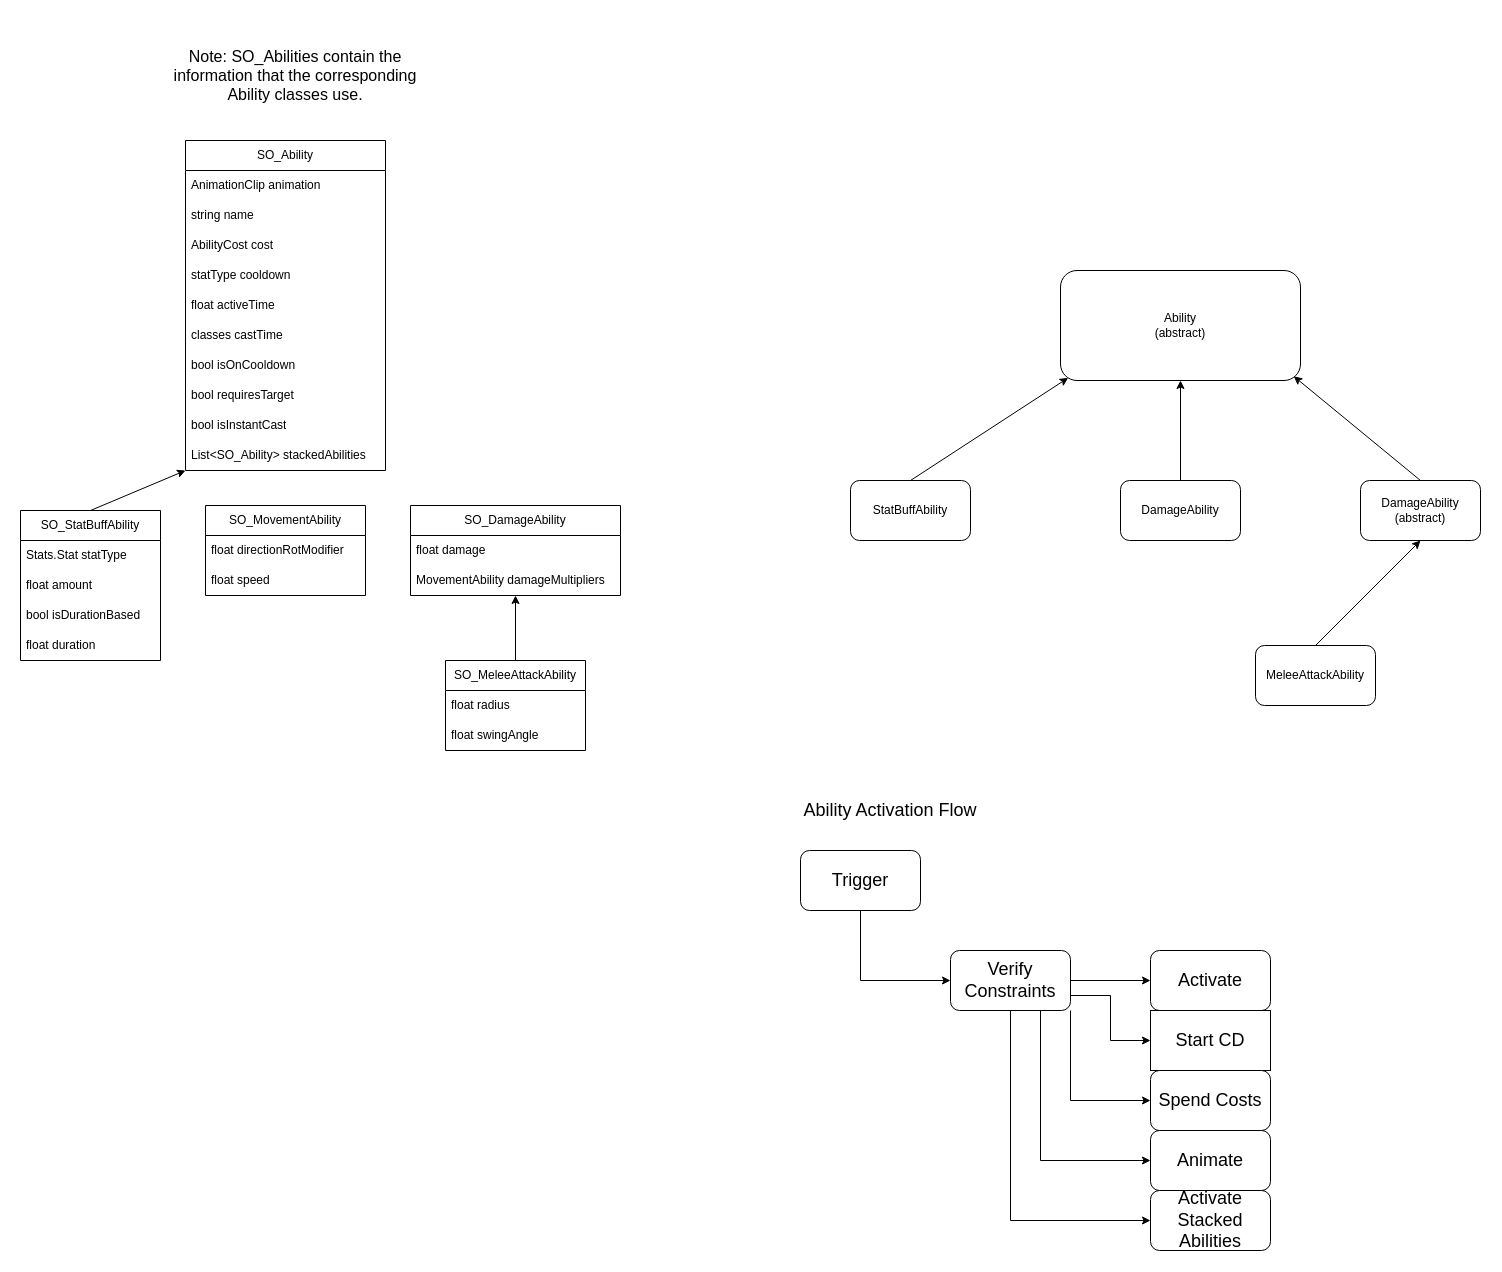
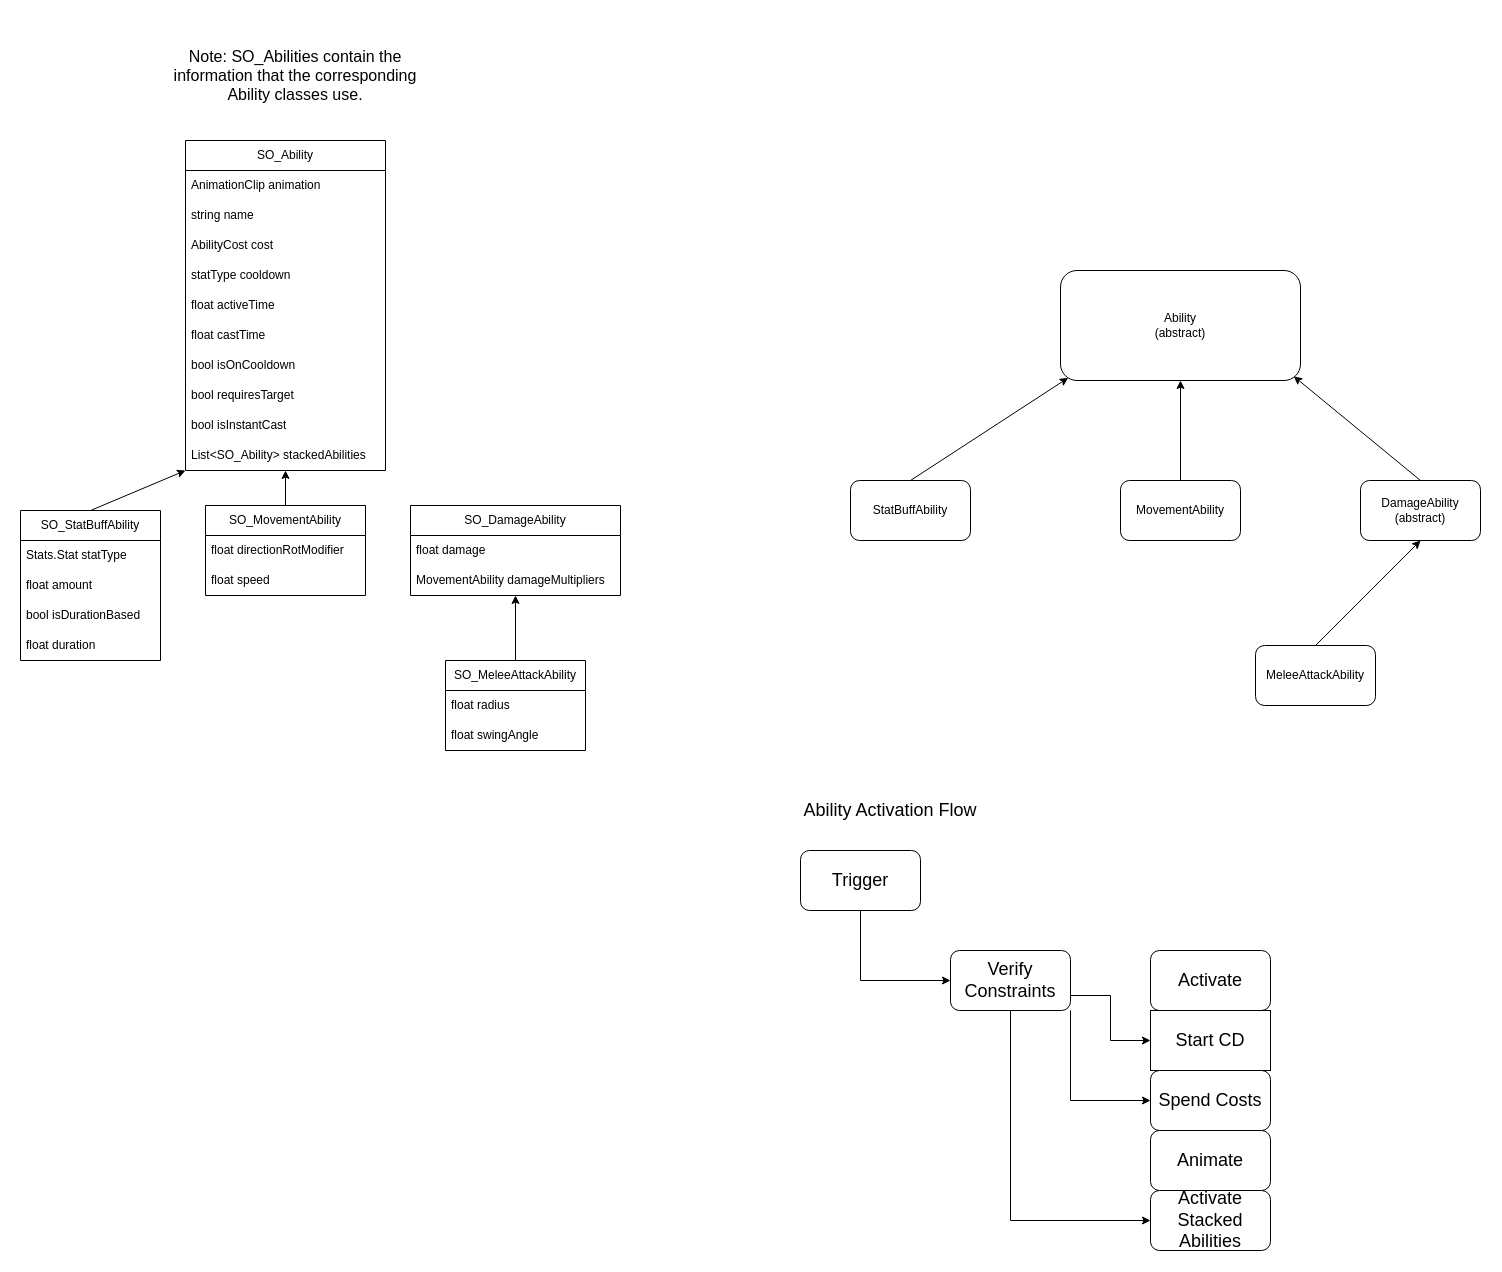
(241, 336) -> (234, 336)
none -> (286, 491)
(1181, 511) -> (1181, 511)
(1107, 981) -> none
(1041, 1137) -> none
